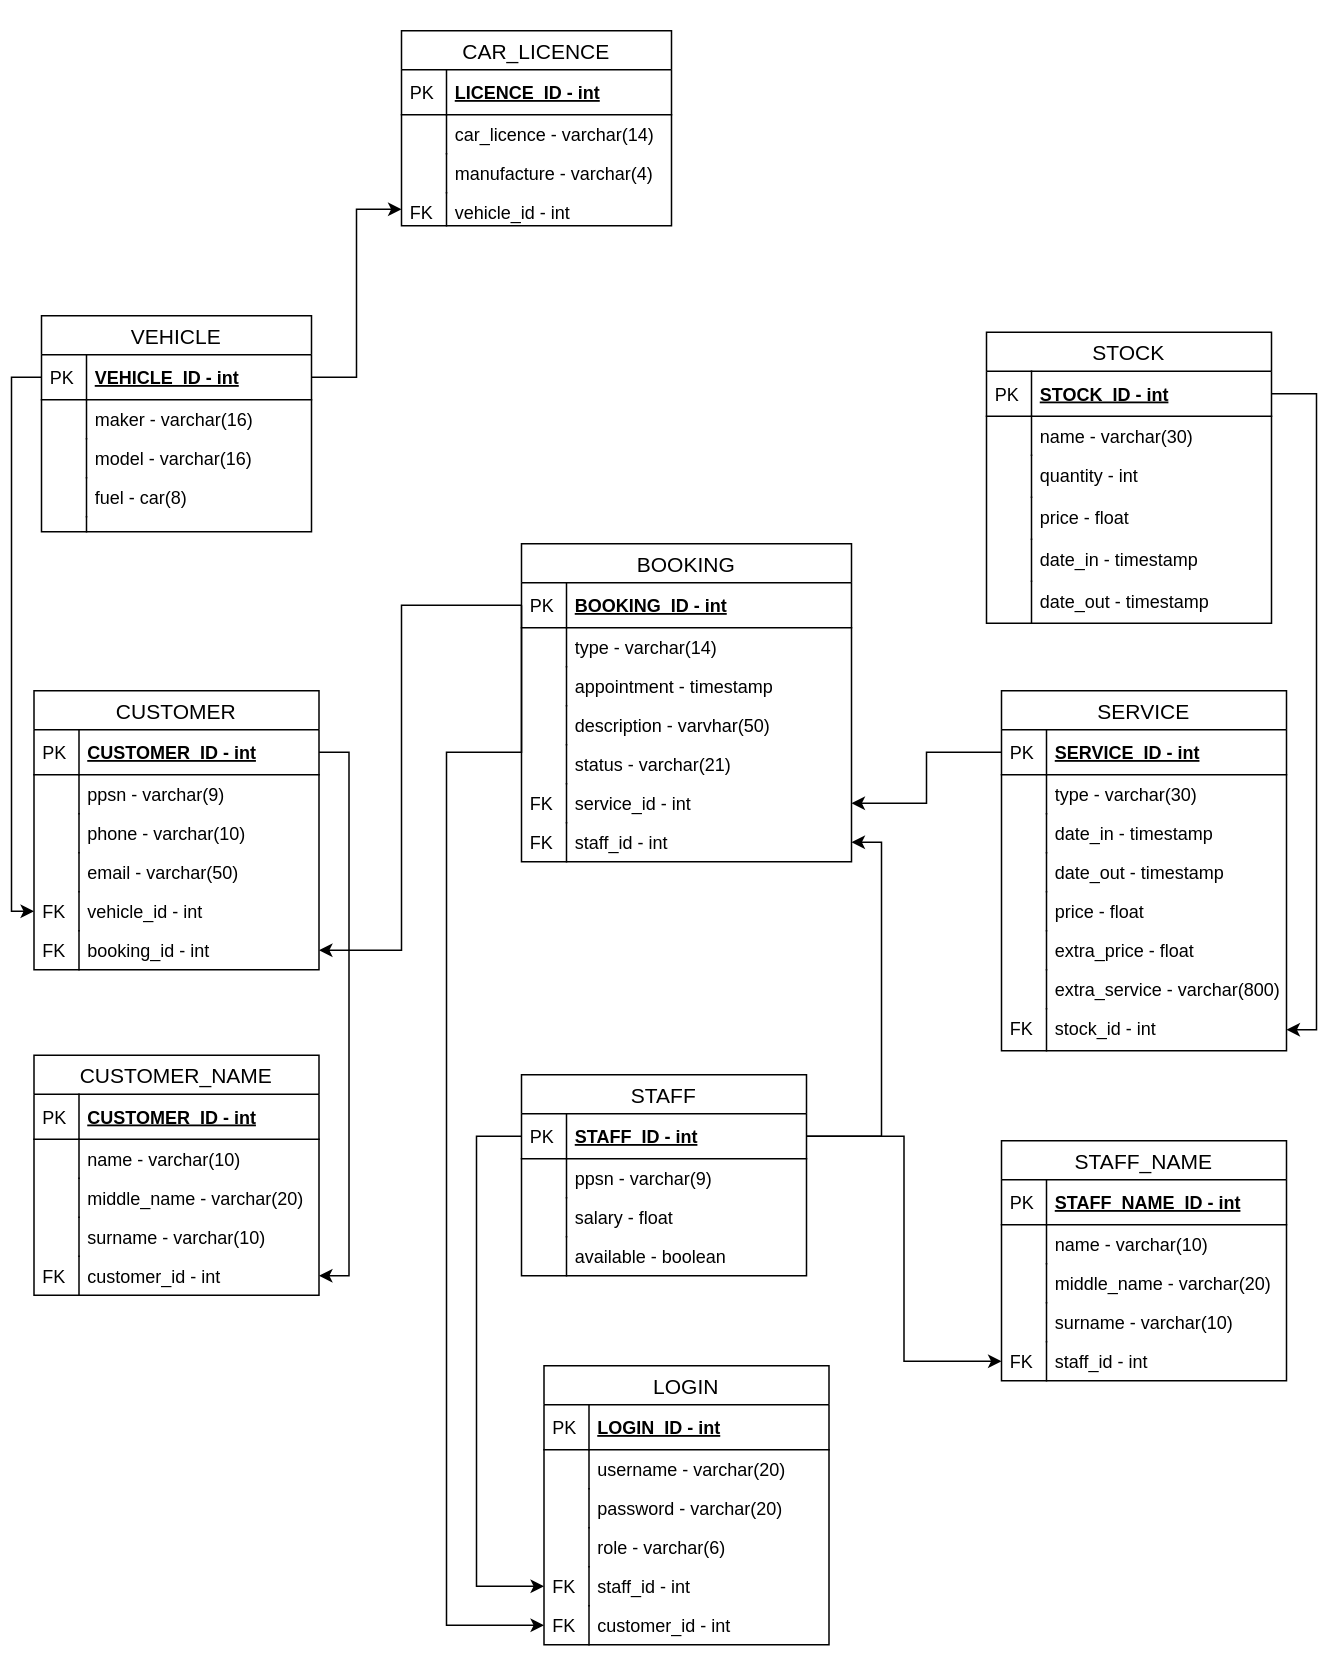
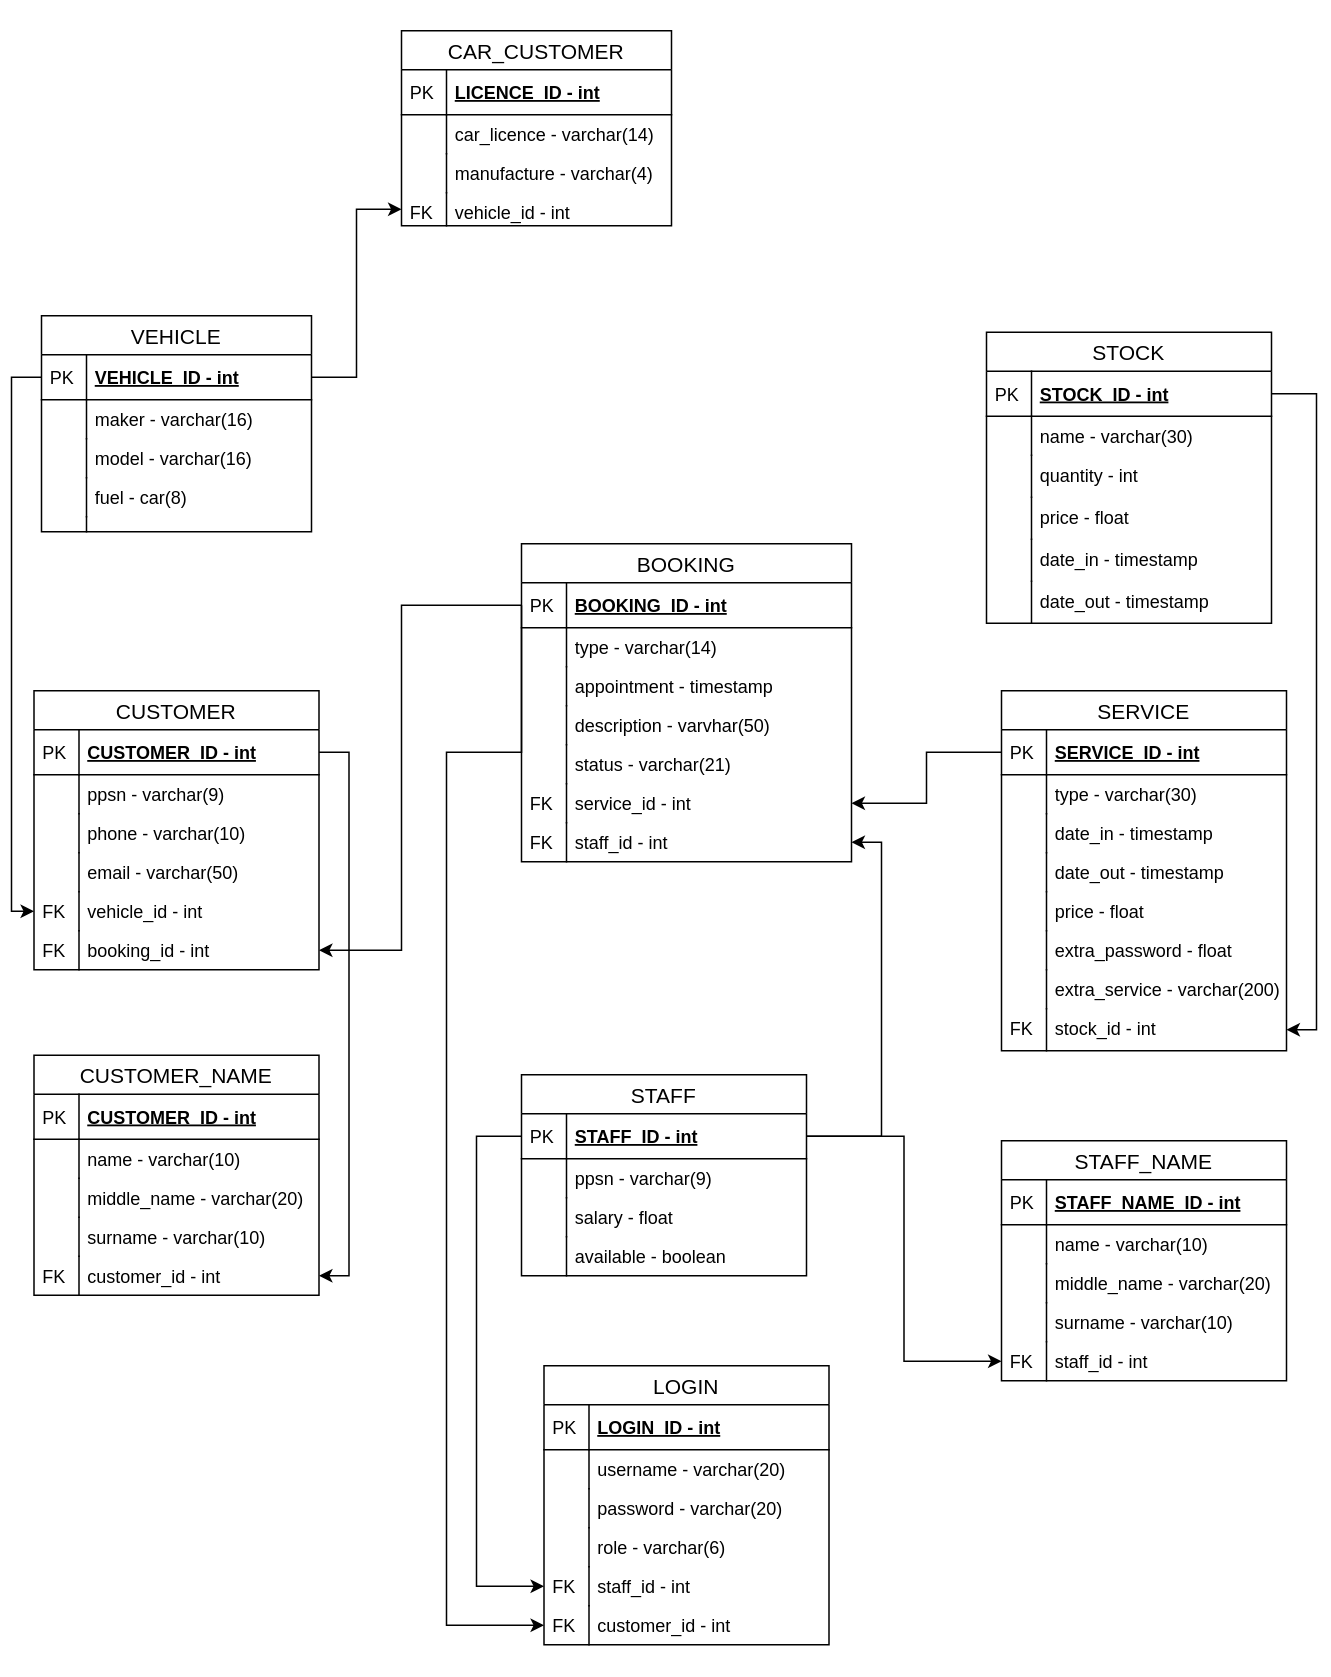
(536, 52) -> (536, 52)
(1141, 951) -> (1158, 951)
(1189, 990) -> (1189, 990)
